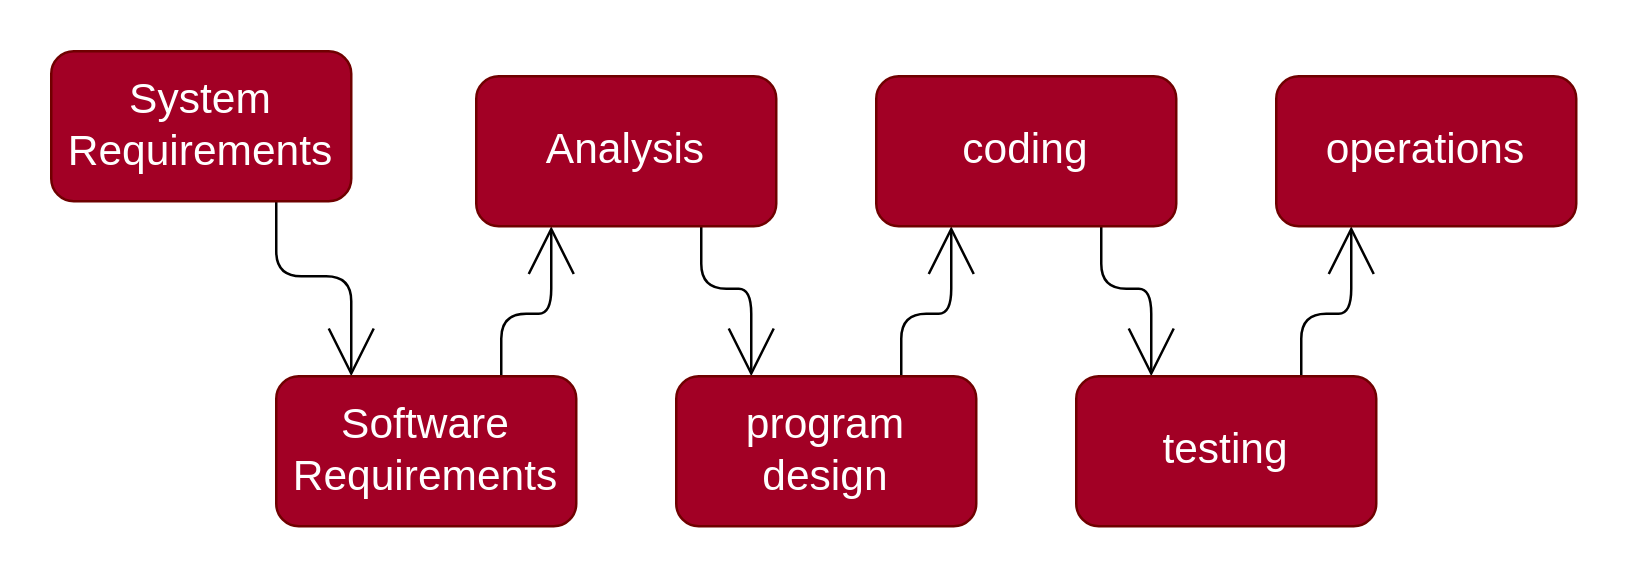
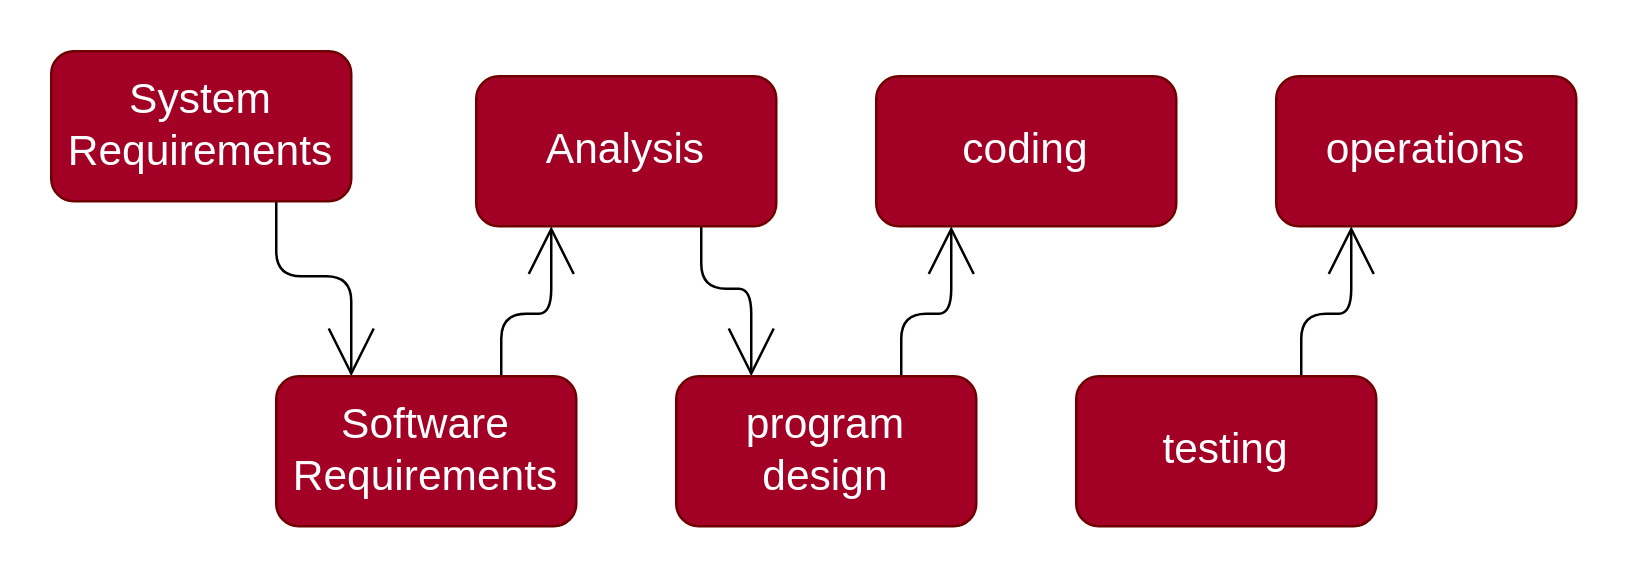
(1138, 289) -> none
